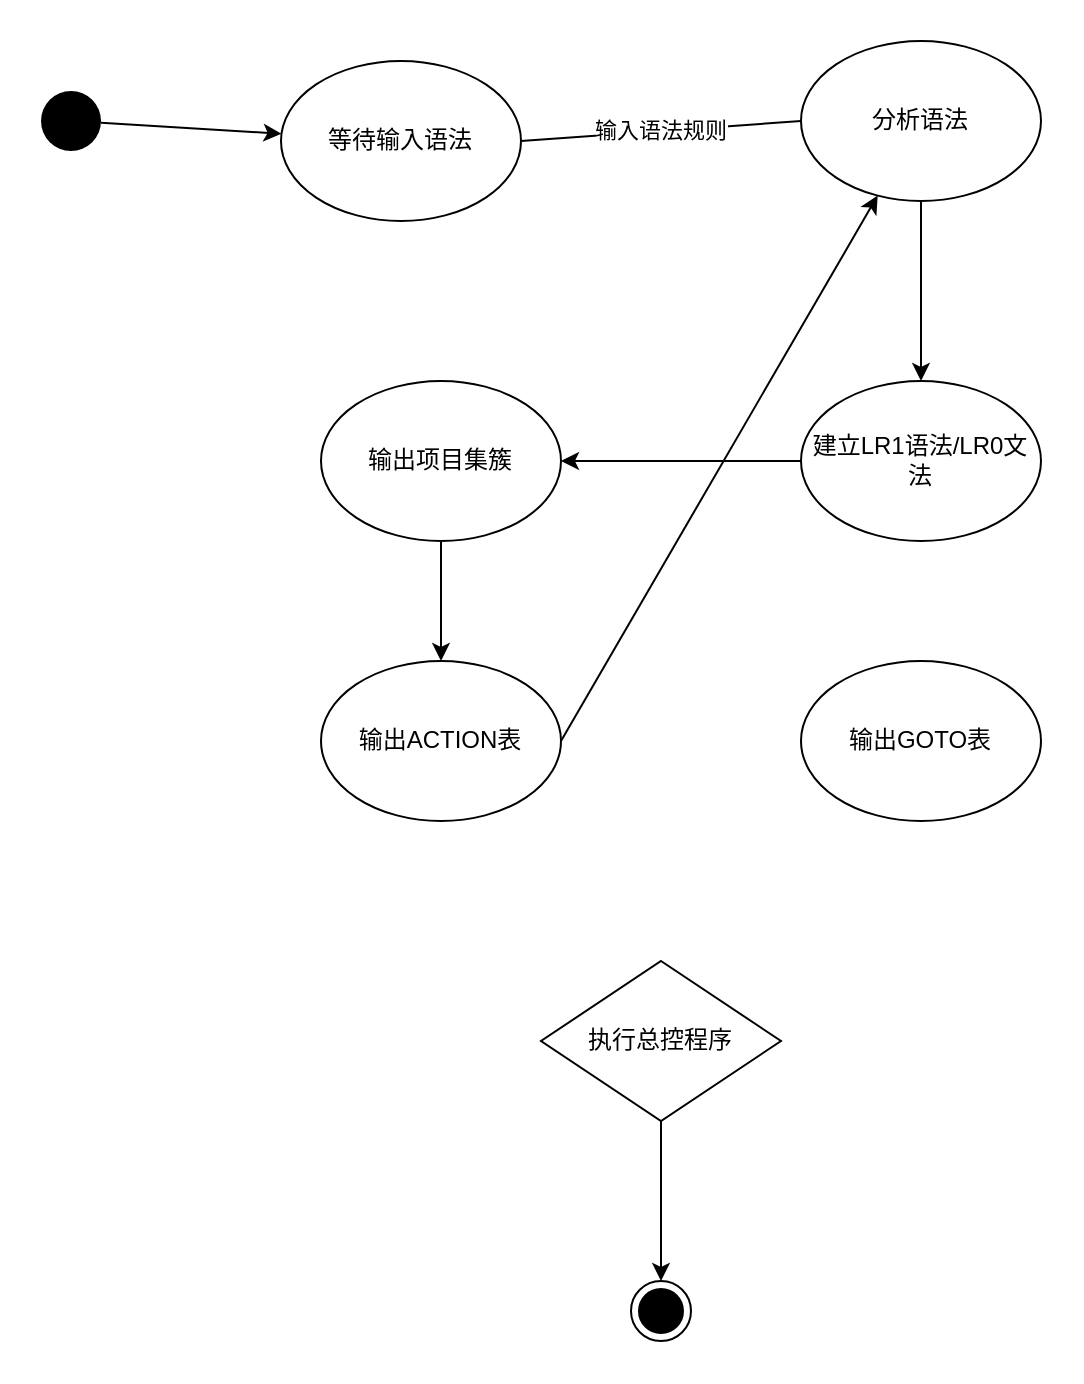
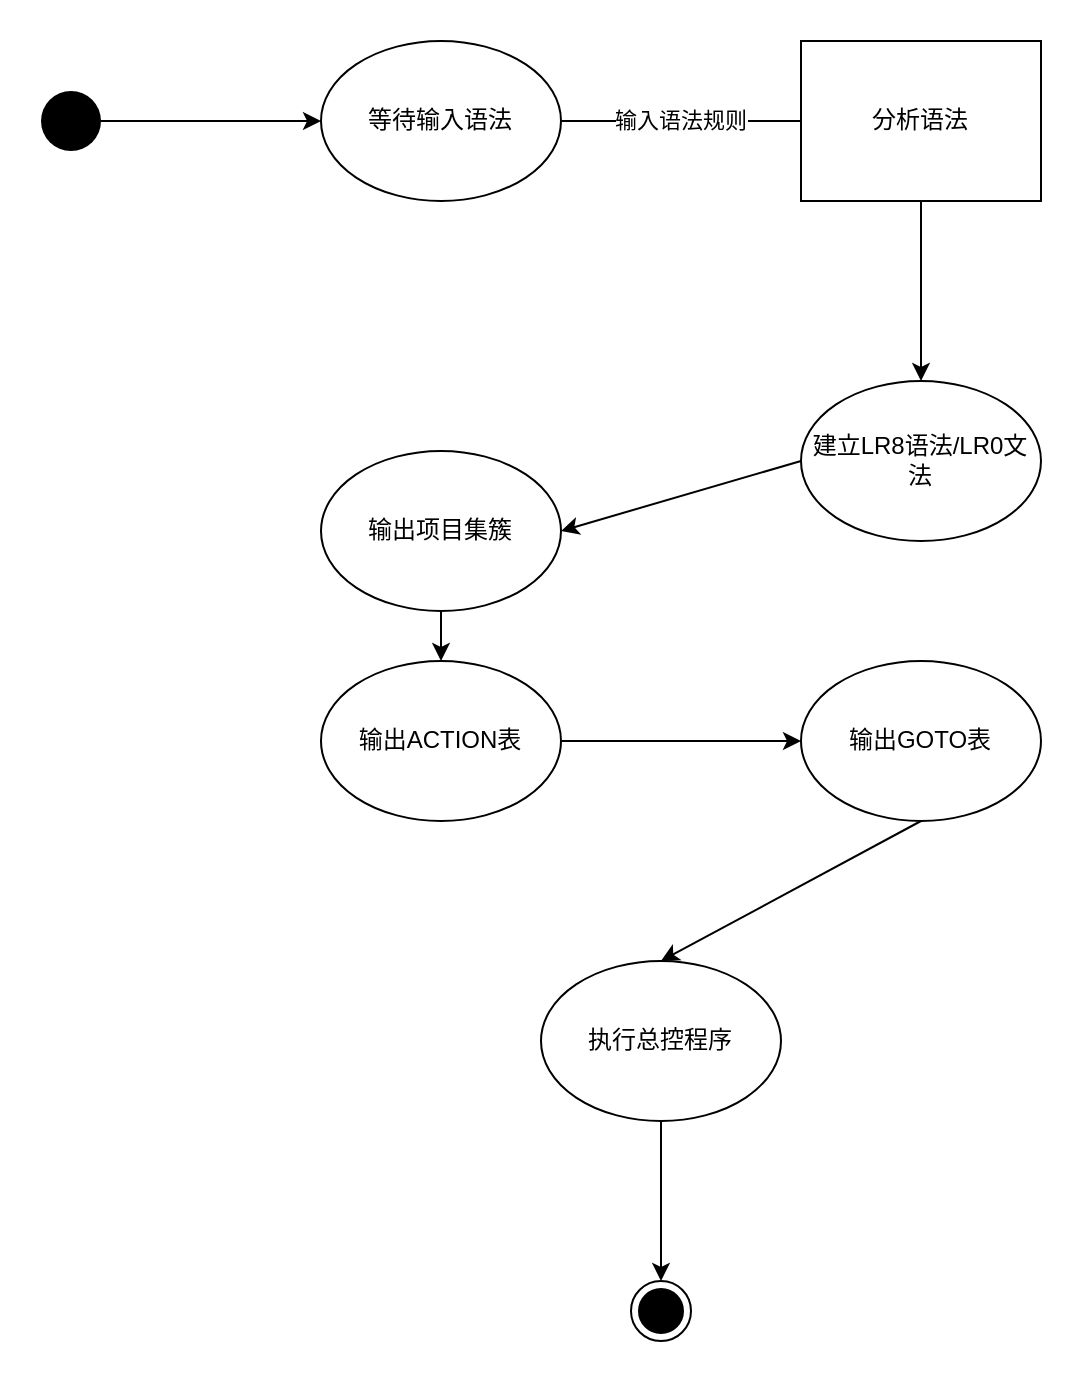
(921, 121) -> (921, 121)
(401, 141) -> (441, 121)
(441, 461) -> (441, 531)
(921, 461) -> (921, 461)
(633, 616) -> (674, 741)
none -> (797, 888)
(661, 1041) -> (661, 1041)
